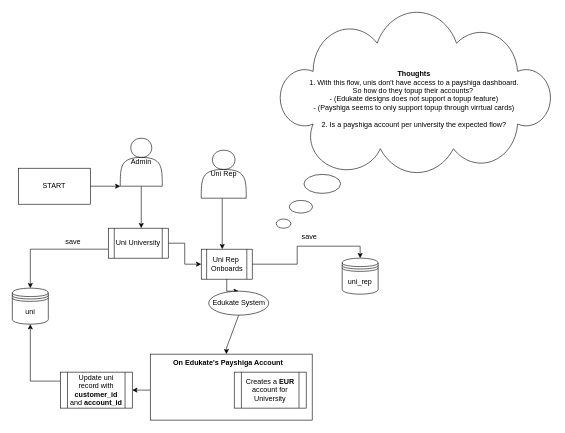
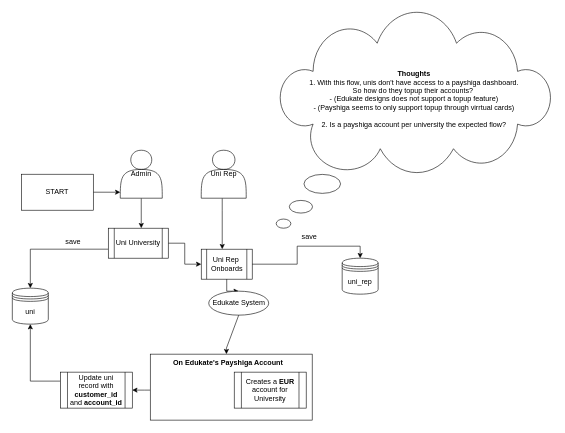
(141, 162) -> (141, 174)
(54, 186) -> (57, 192)
